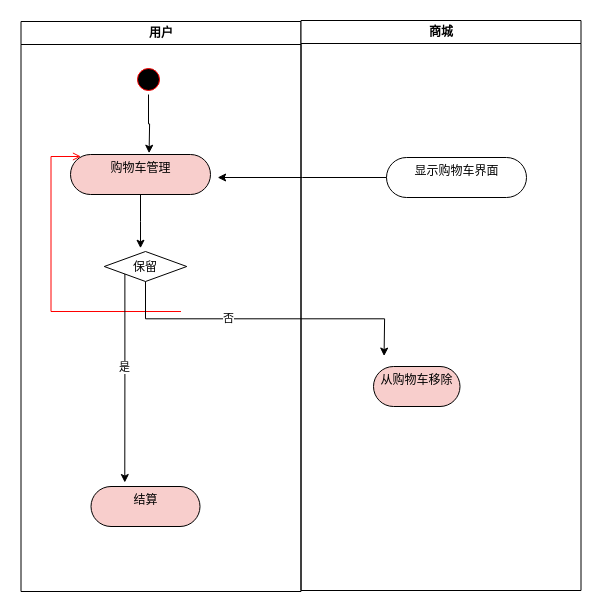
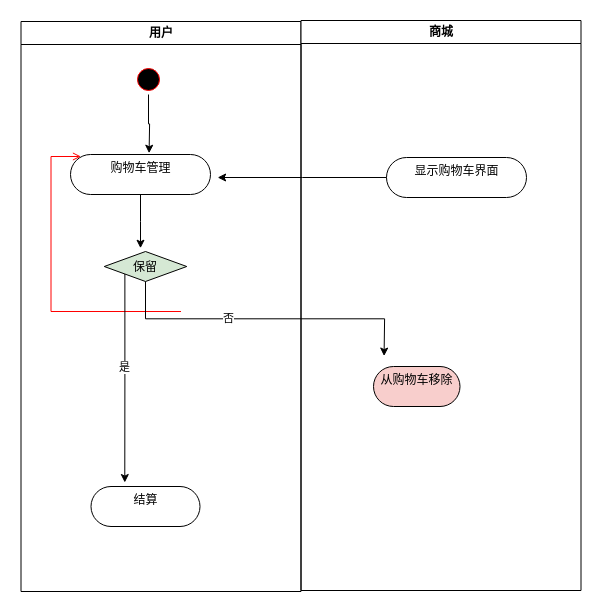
(141, 175) -> (141, 175)
(146, 267) -> (146, 267)
(146, 507) -> (146, 507)
